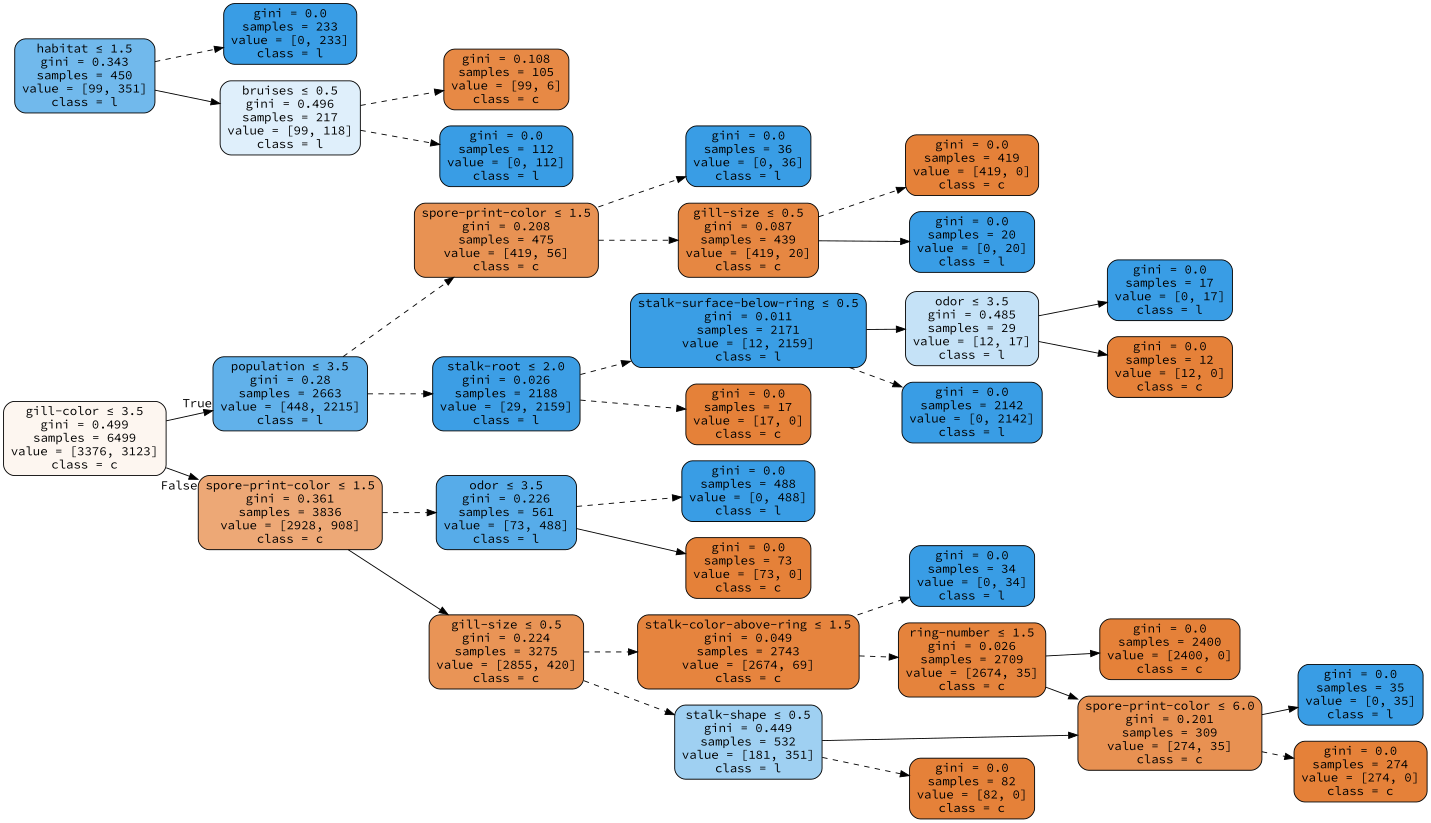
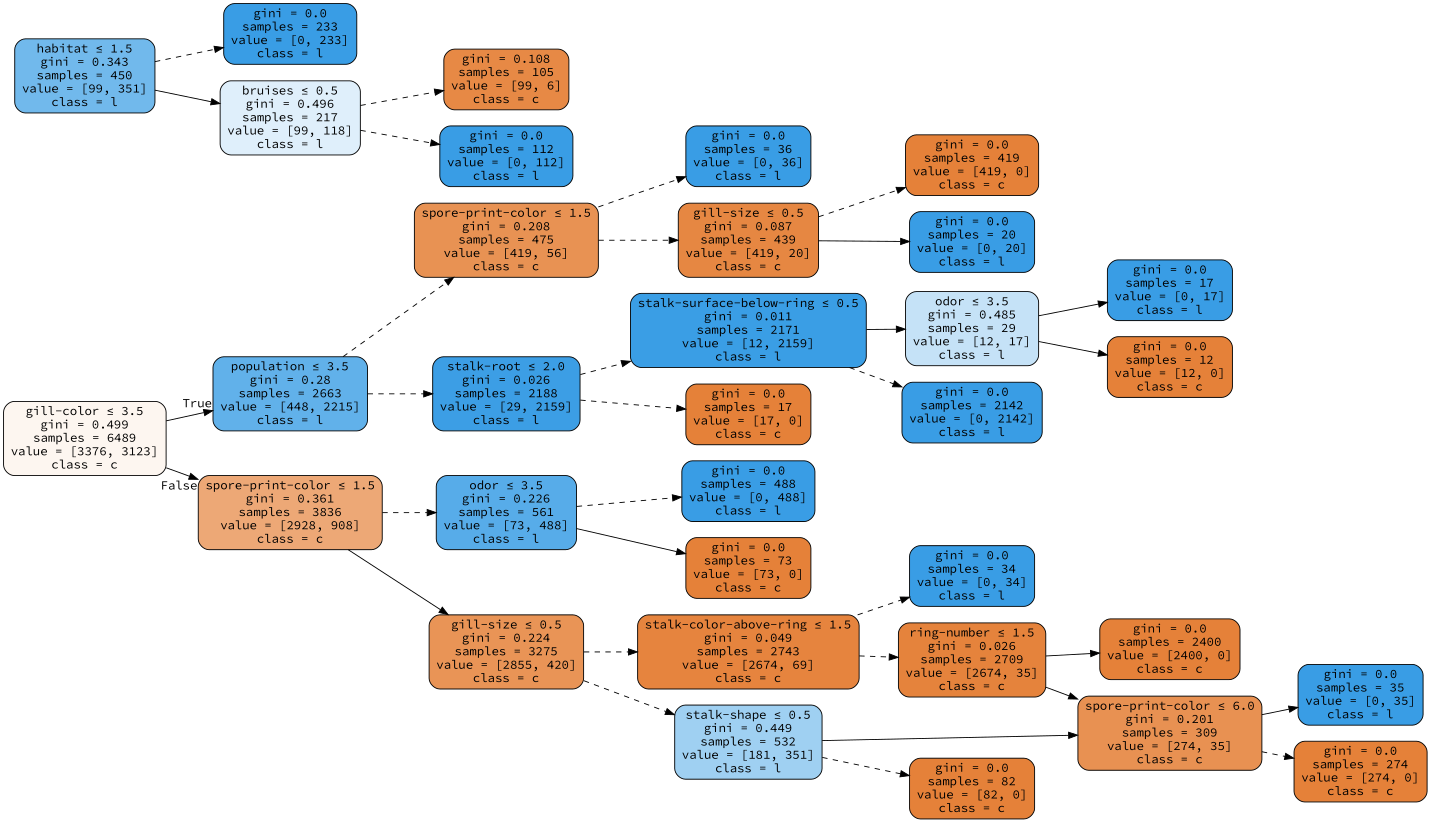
(85, 438) -> (85, 438)
